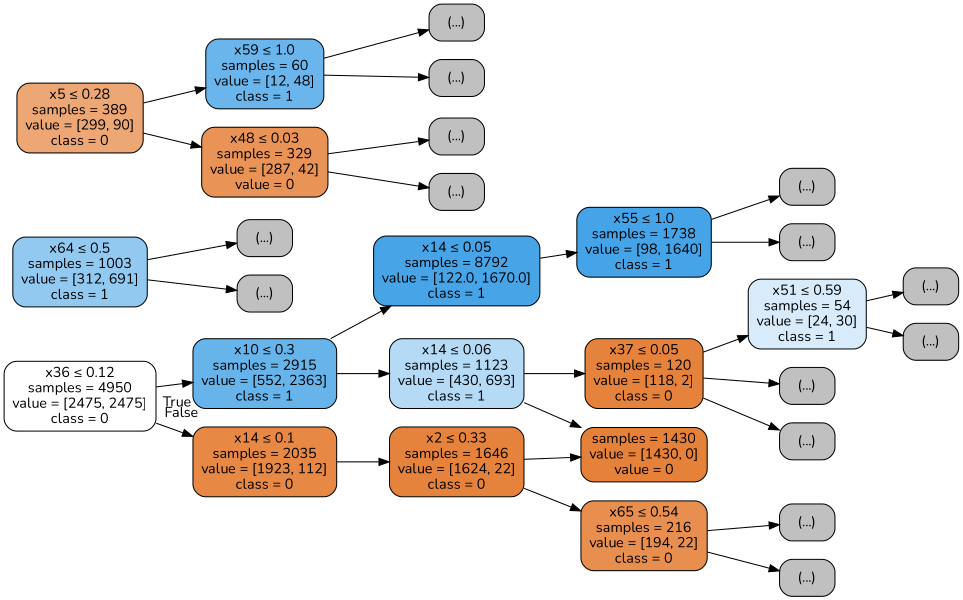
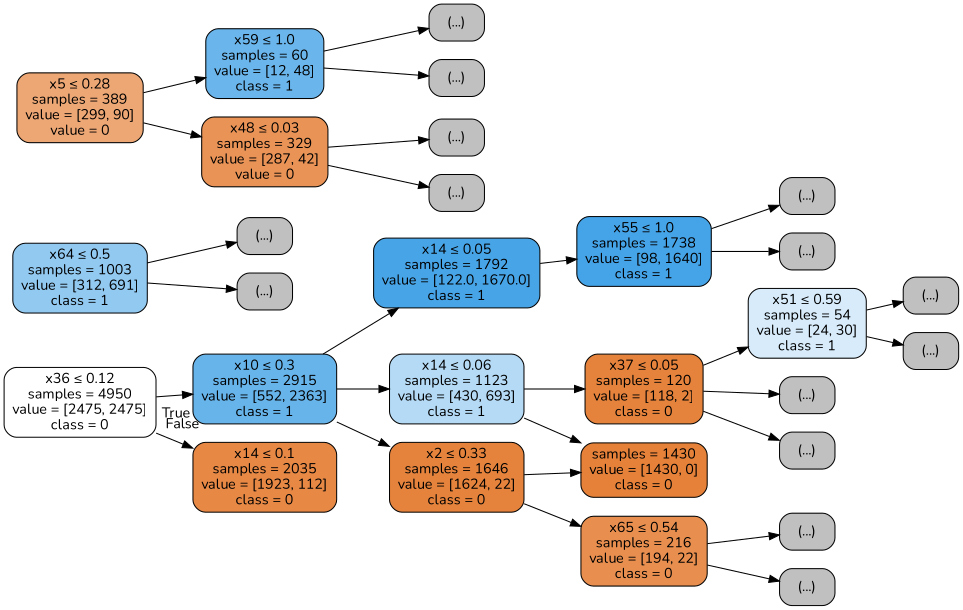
(80, 141) -> (80, 130)
(457, 263) -> (457, 265)
(358, 462) -> (358, 432)
(644, 470) -> (644, 485)
